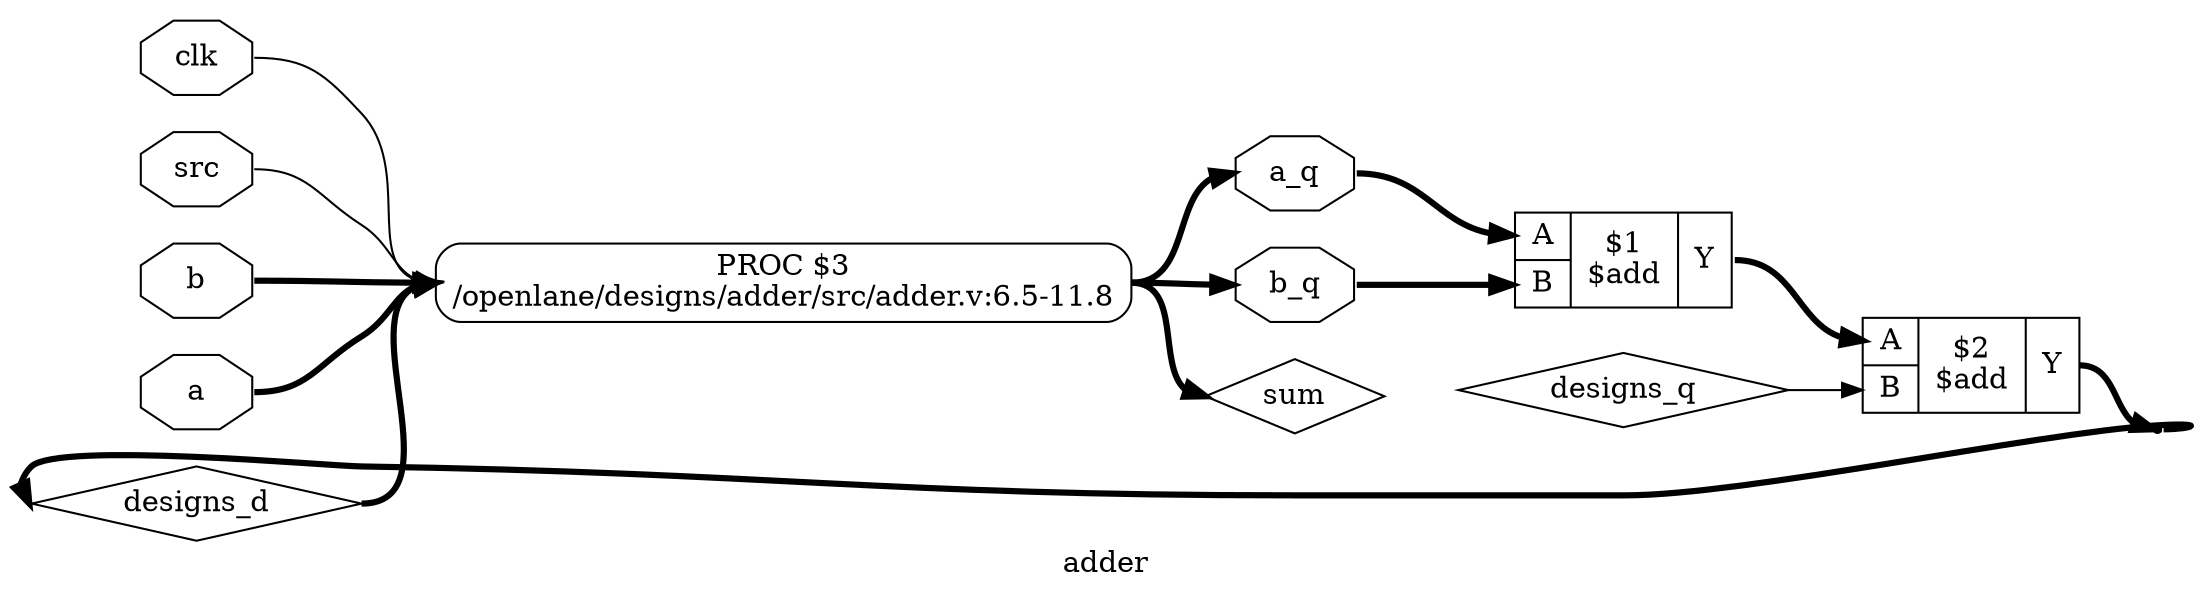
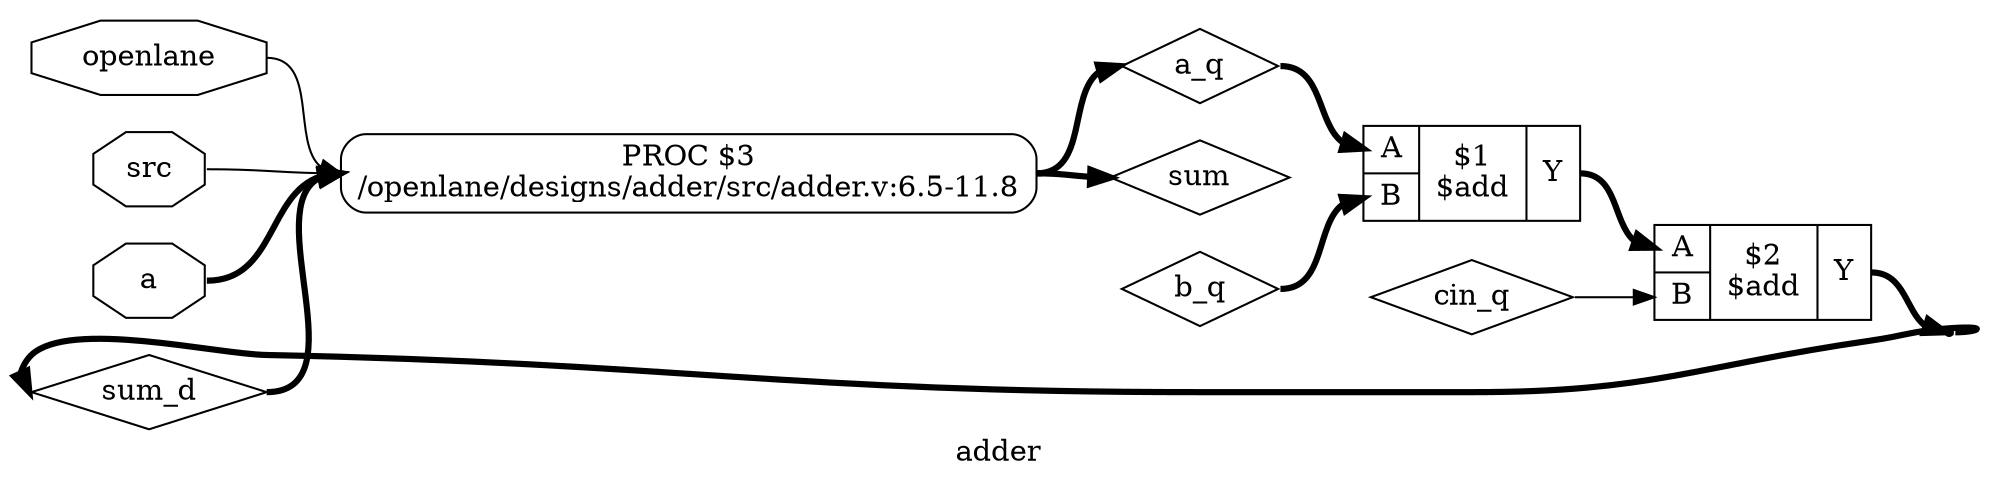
(197, 58) -> (149, 58)
(1295, 173) -> (1200, 66)
(197, 281) -> none
(1171, 283) -> none
(1295, 285) -> (1200, 289)
(1623, 390) -> (1472, 297)
(197, 504) -> (149, 392)
